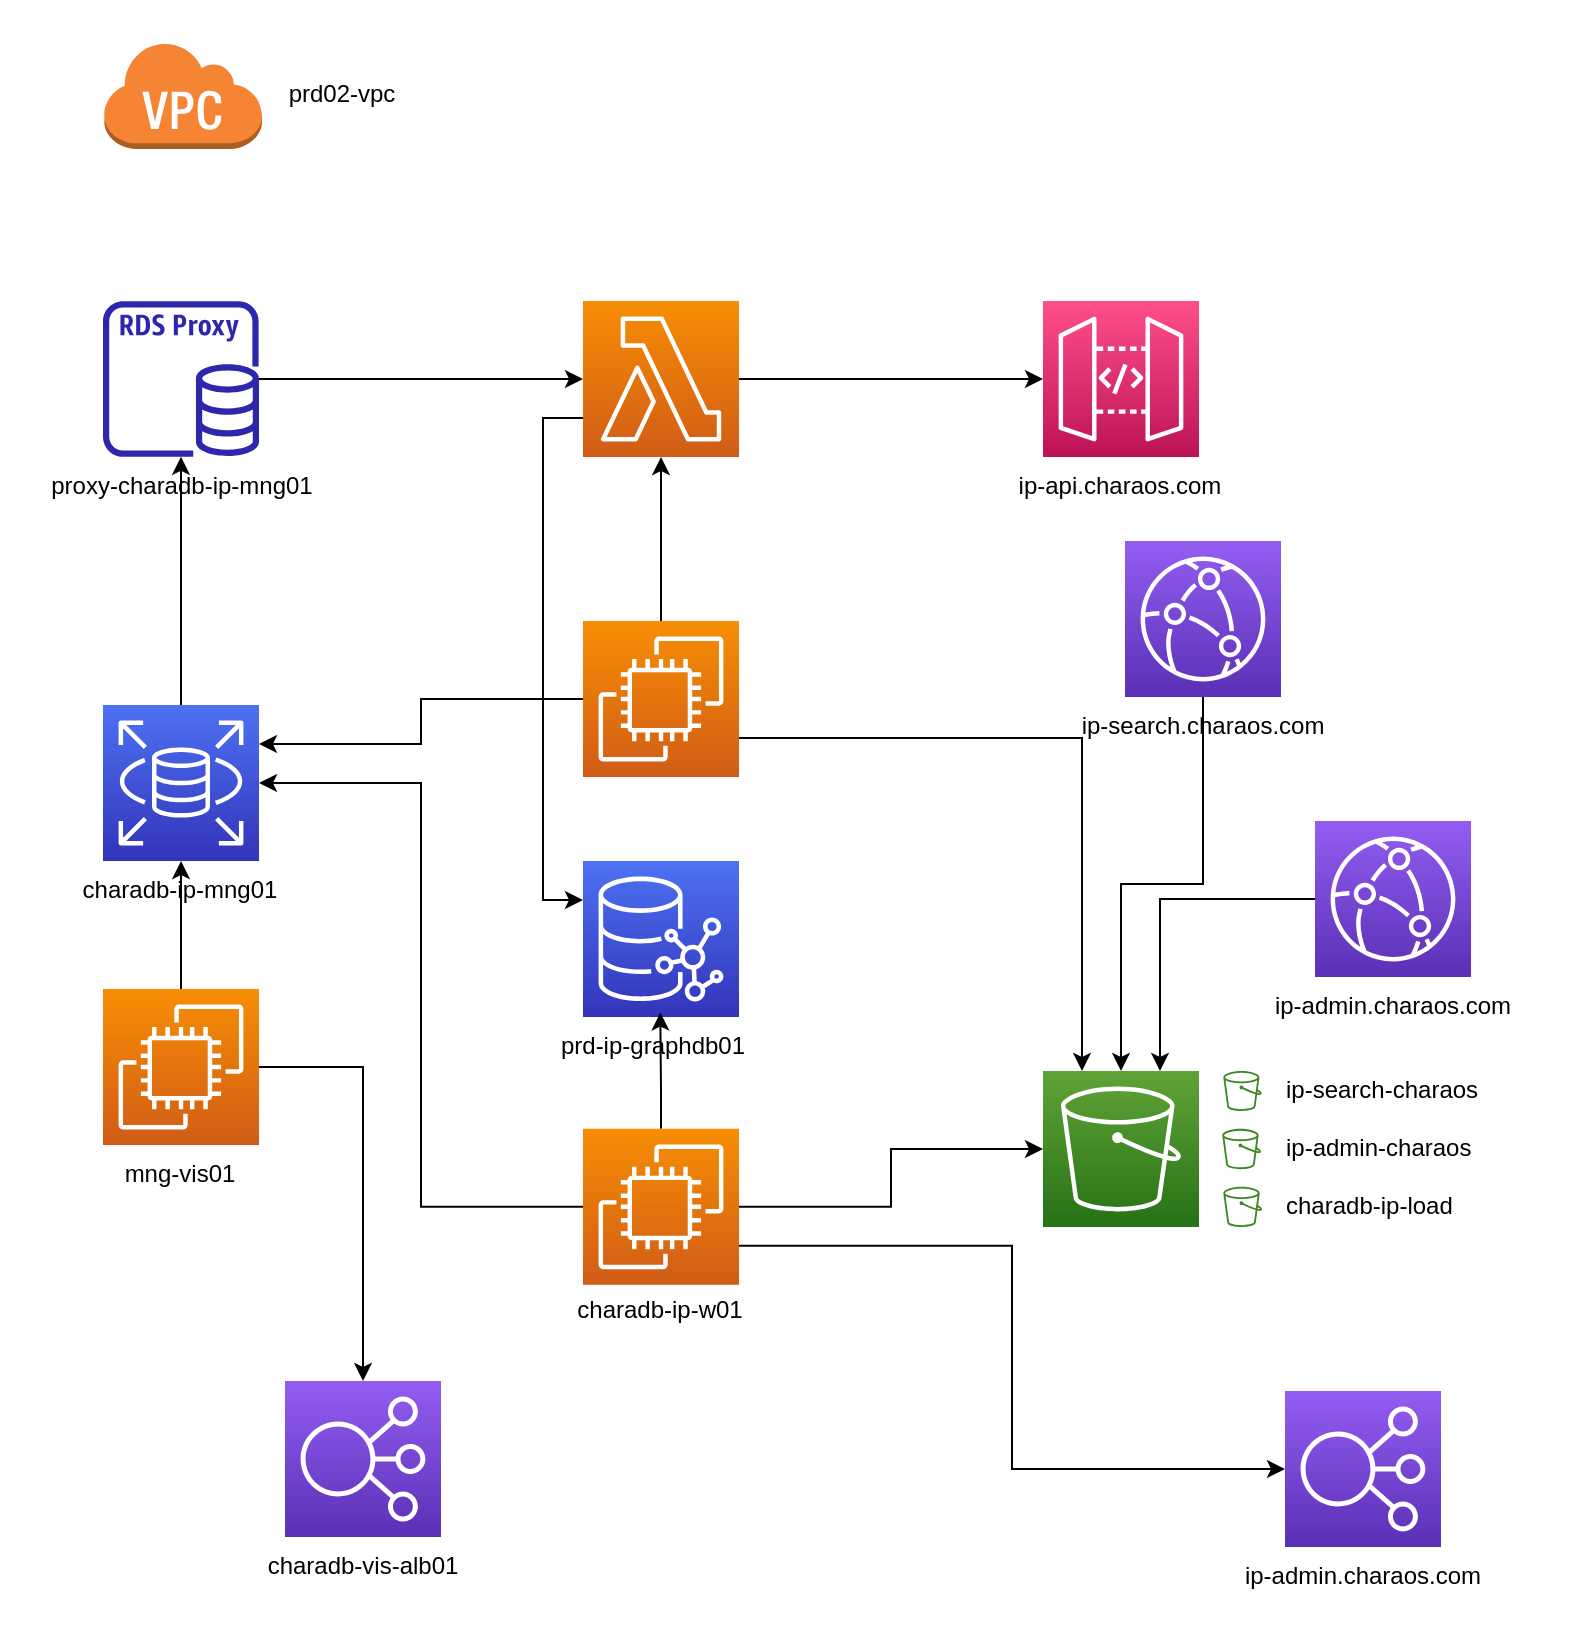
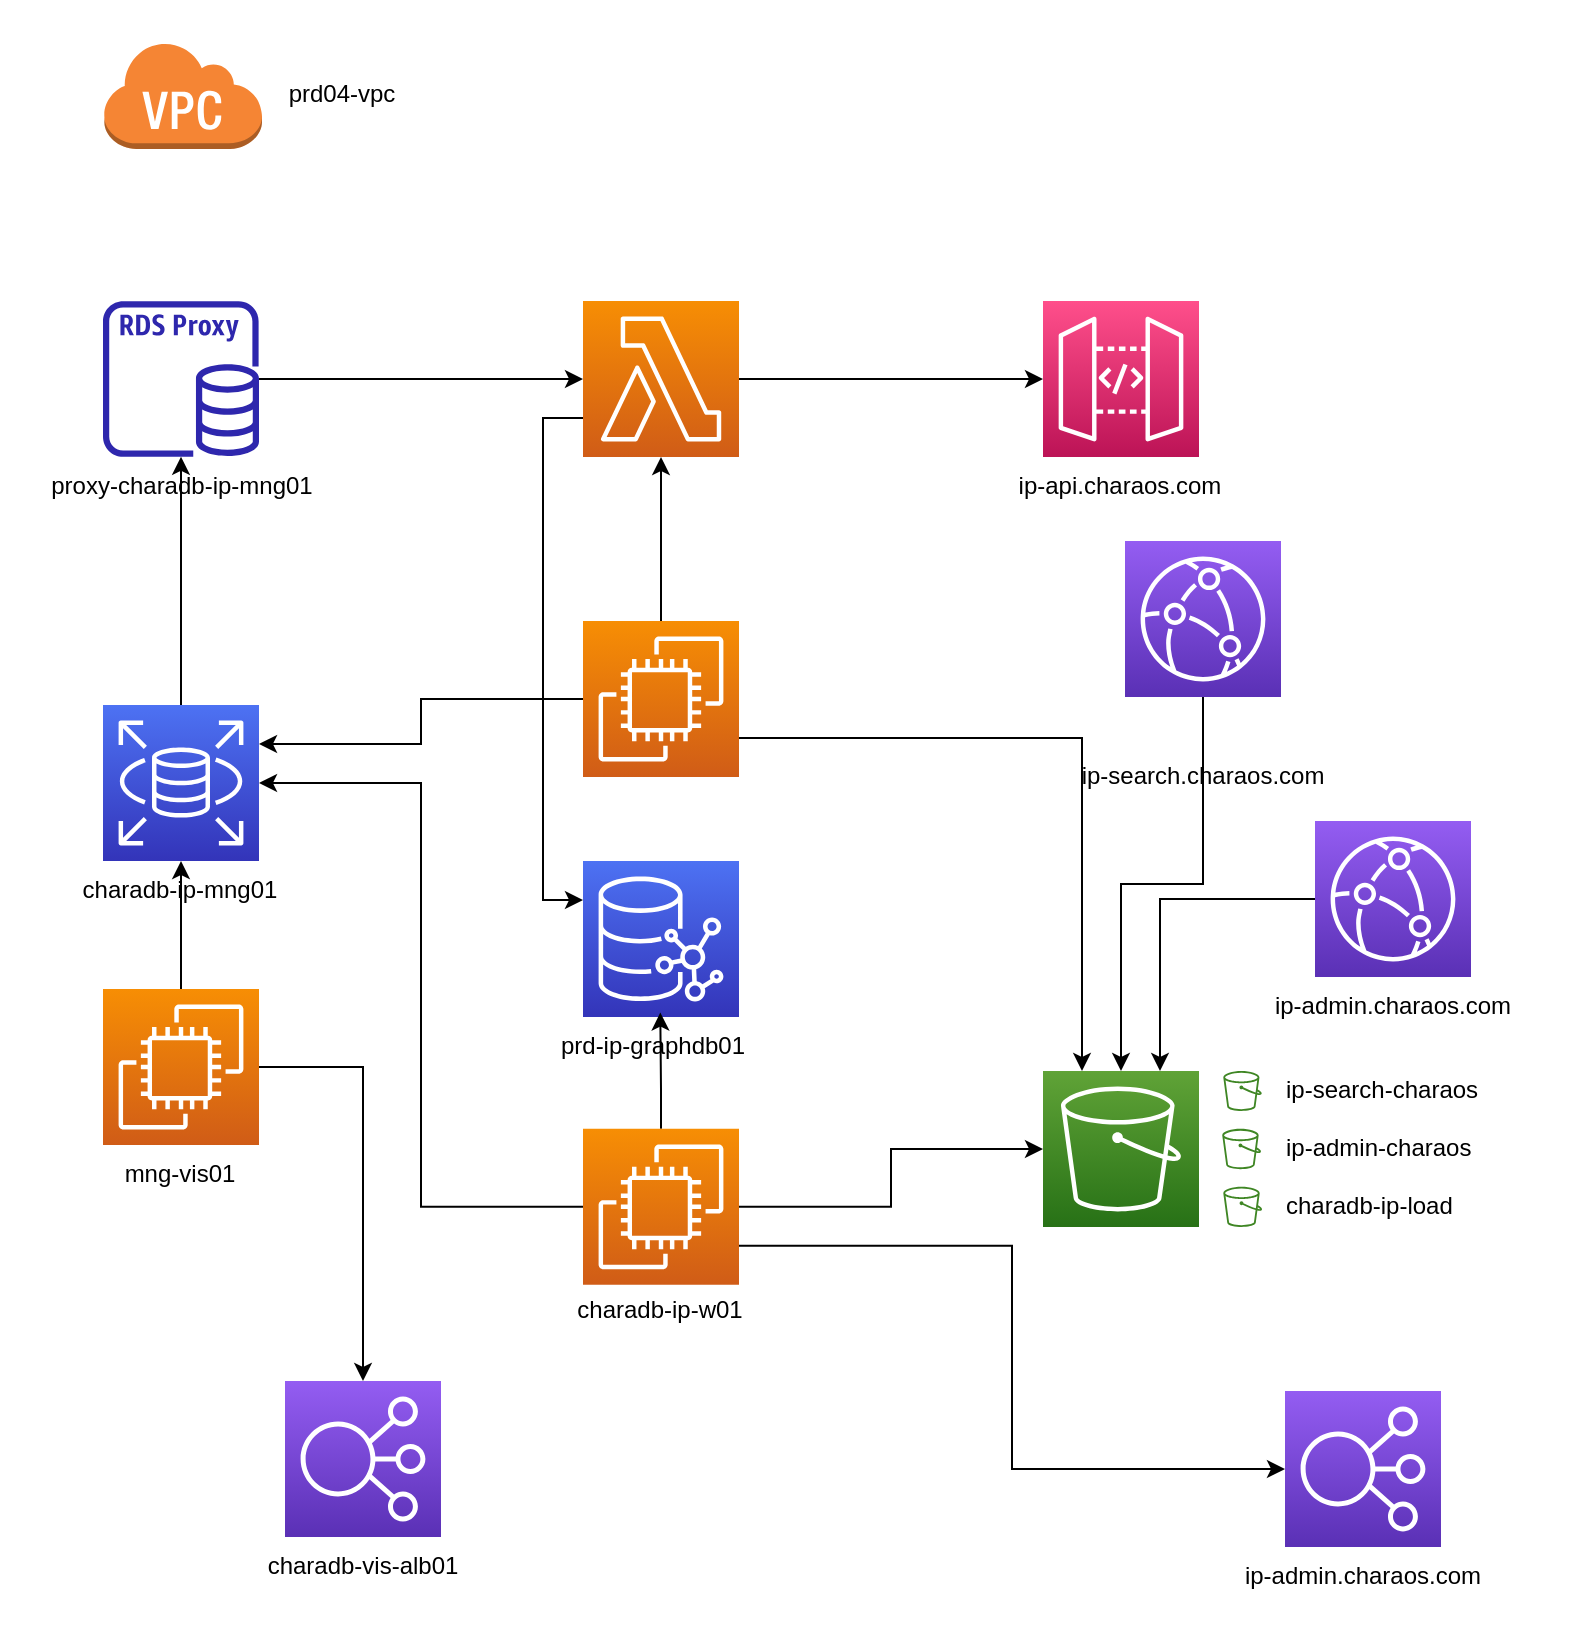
(343, 95) -> (343, 95)
(1203, 727) -> (1203, 777)
